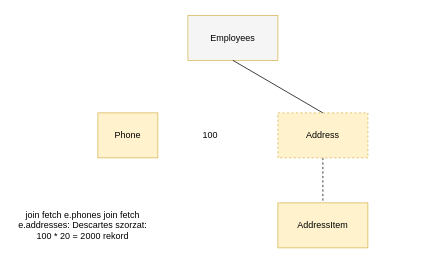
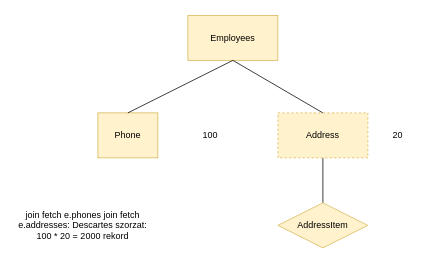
(233, 38) -> (233, 38)
none -> (179, 87)
none -> (398, 135)
(323, 180) -> (323, 180)
(323, 225) -> (323, 225)
